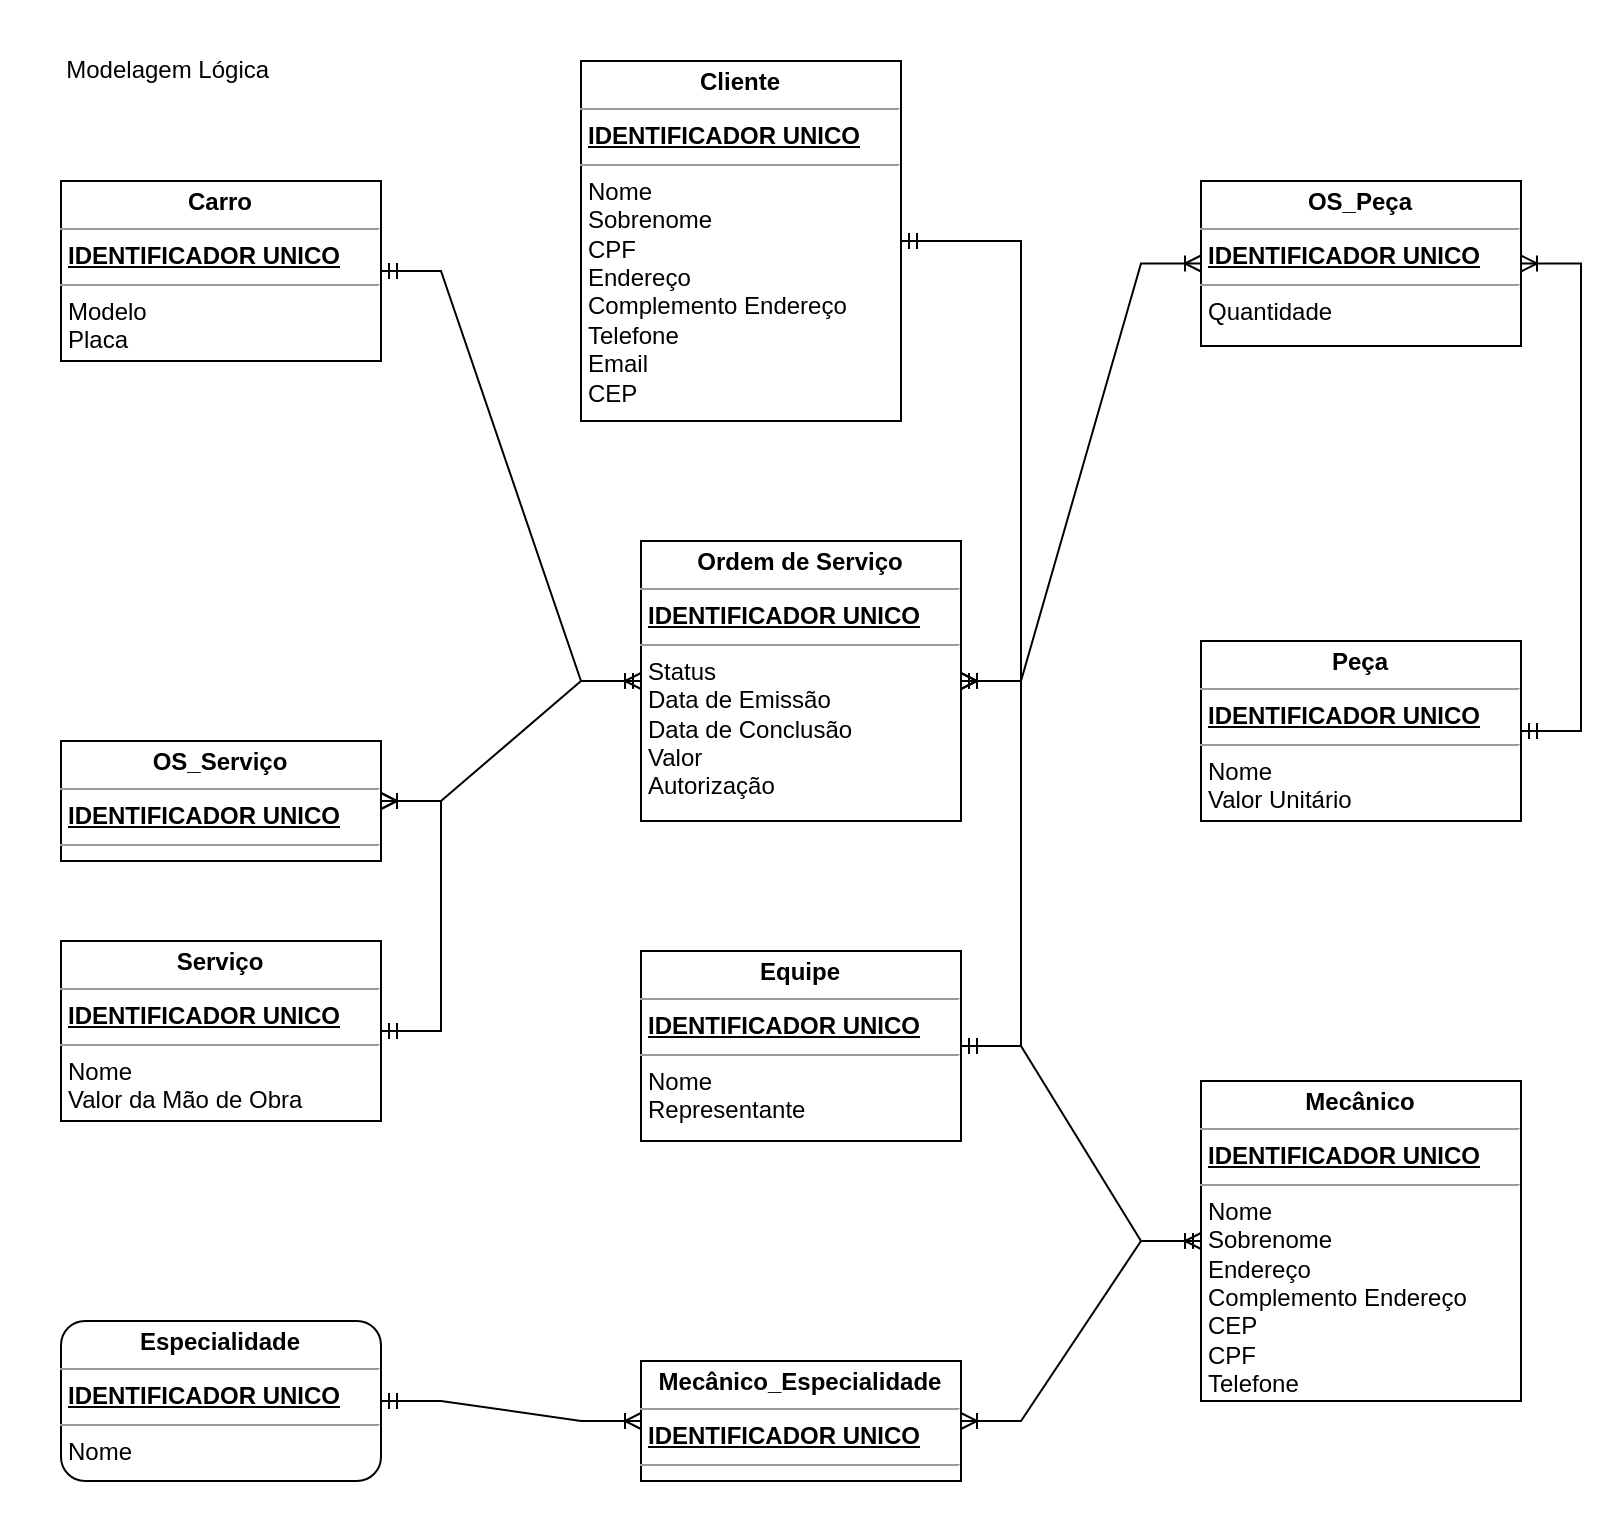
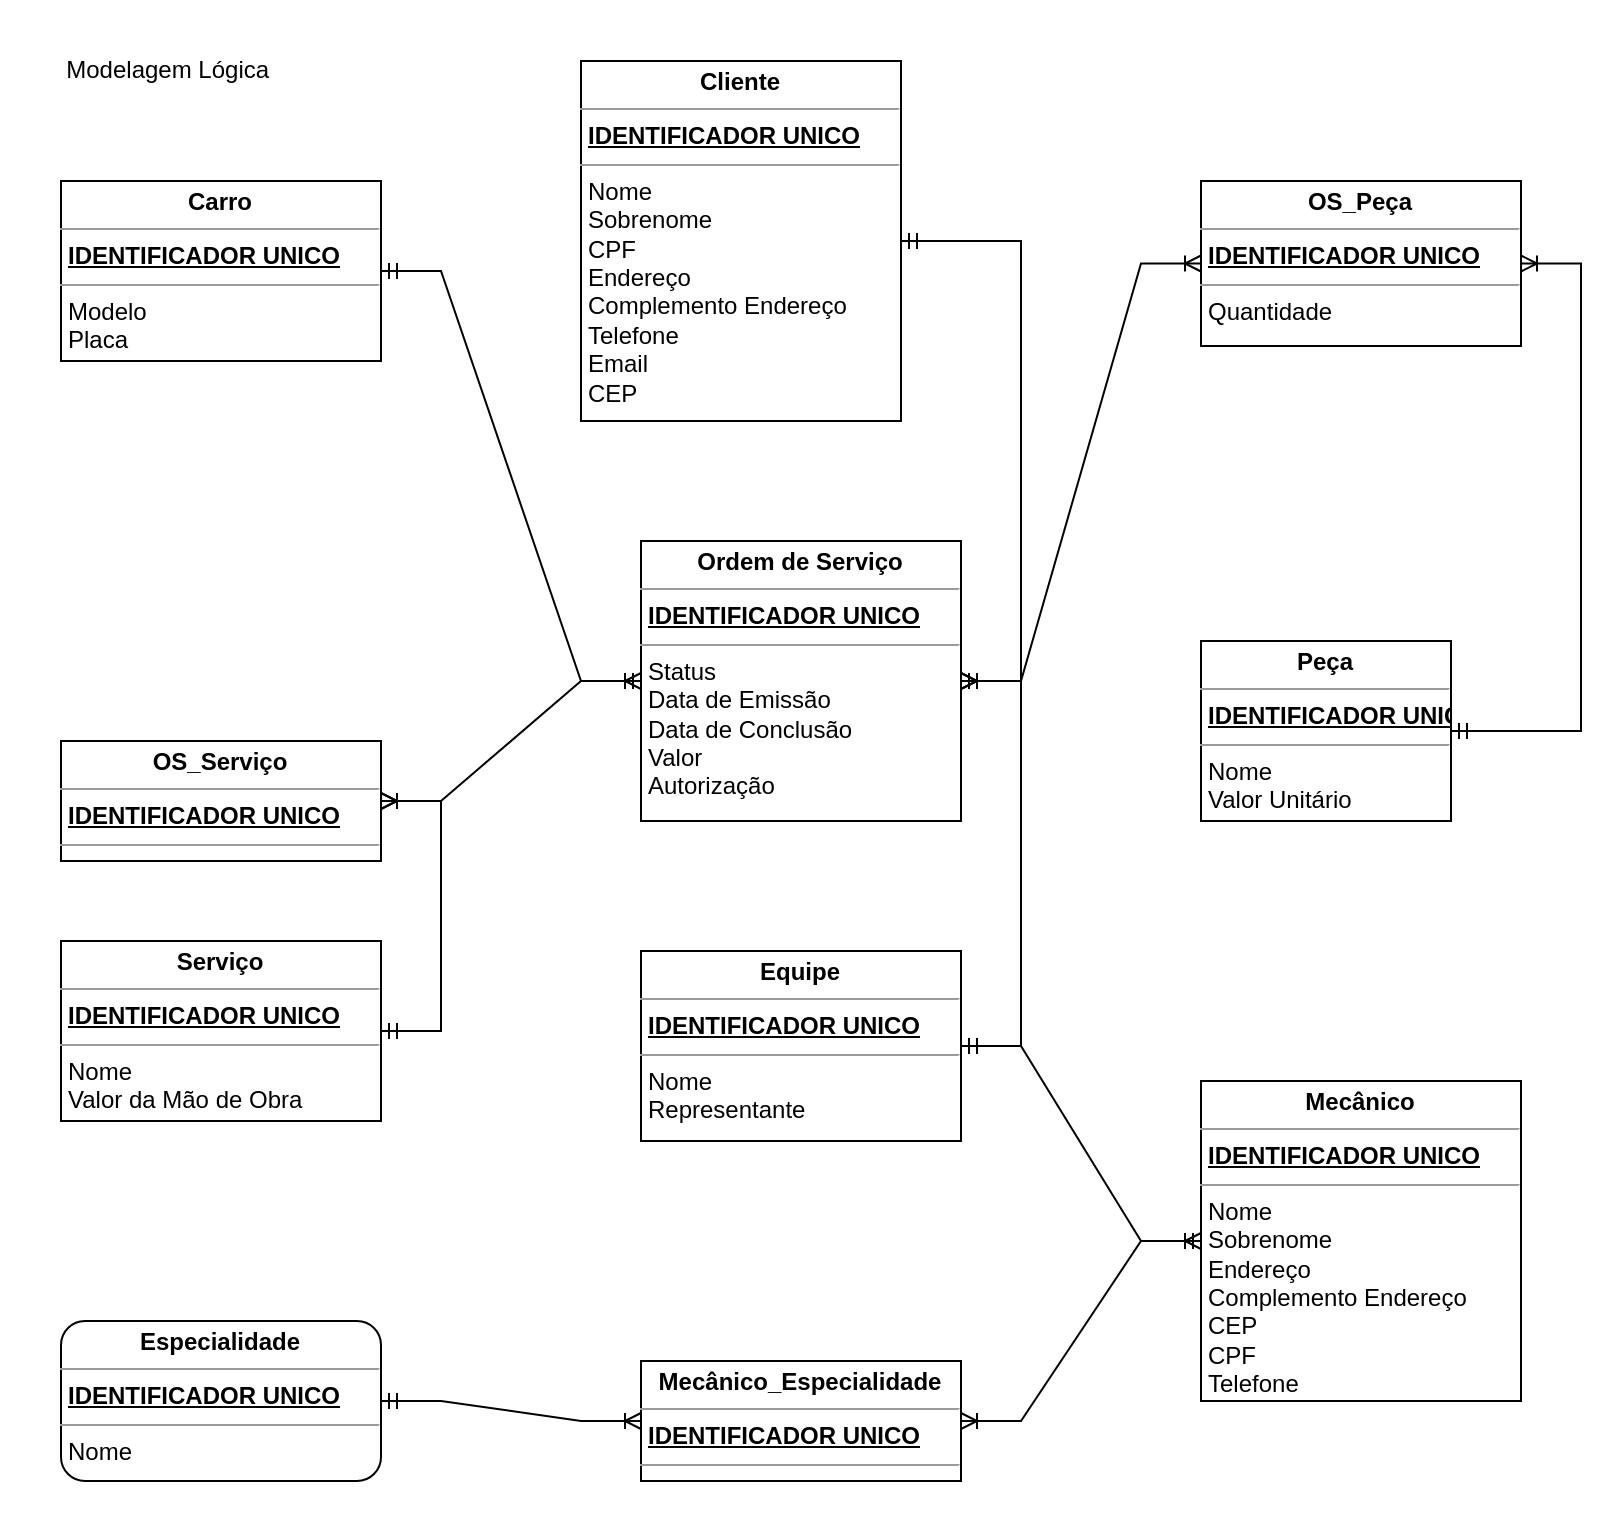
(1361, 731) -> (1326, 731)
